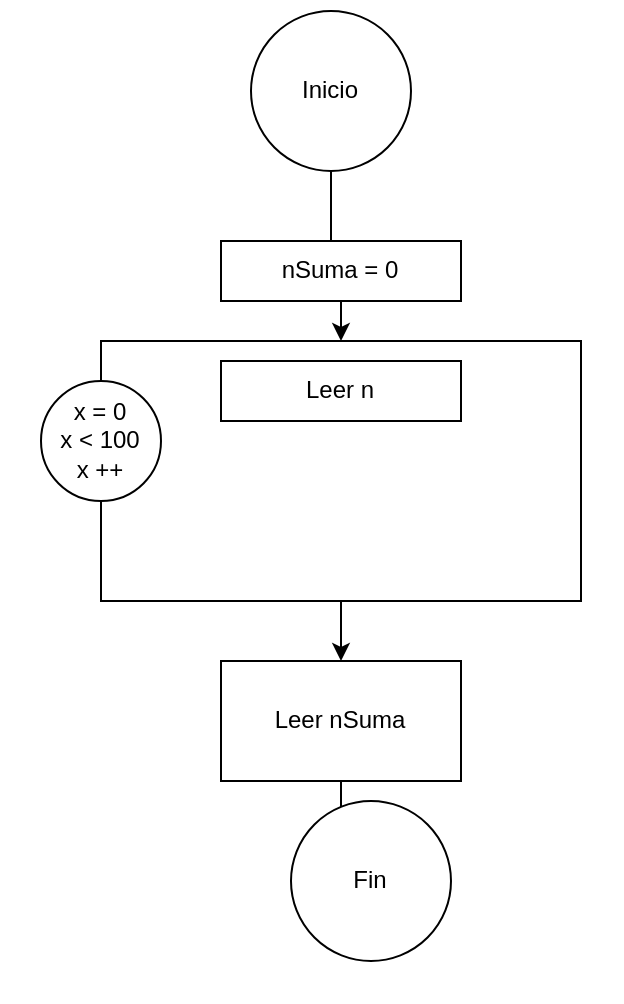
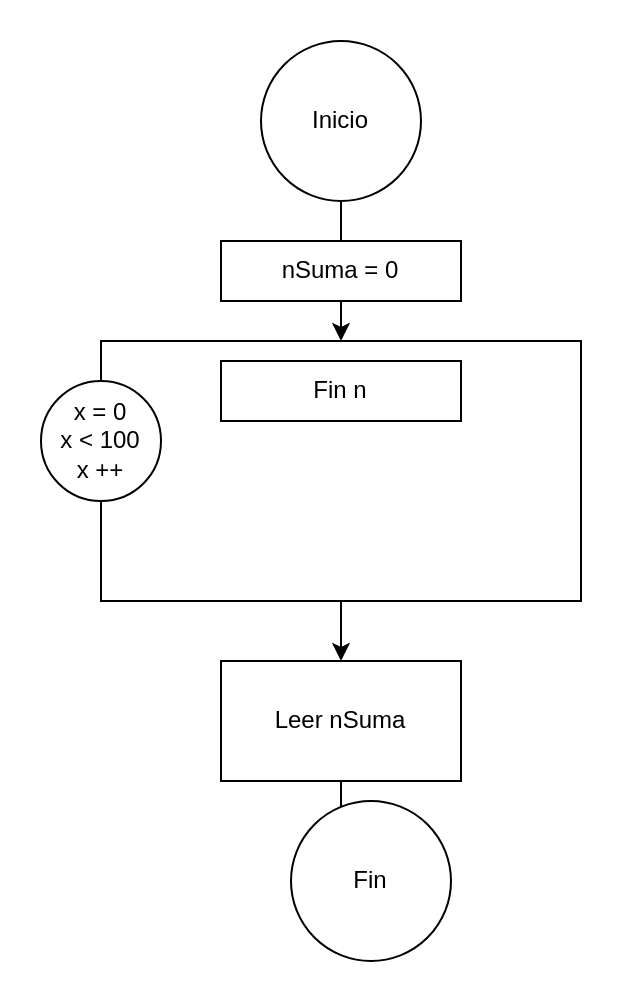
(331, 91) -> (341, 121)
(341, 391) -> (341, 391)
